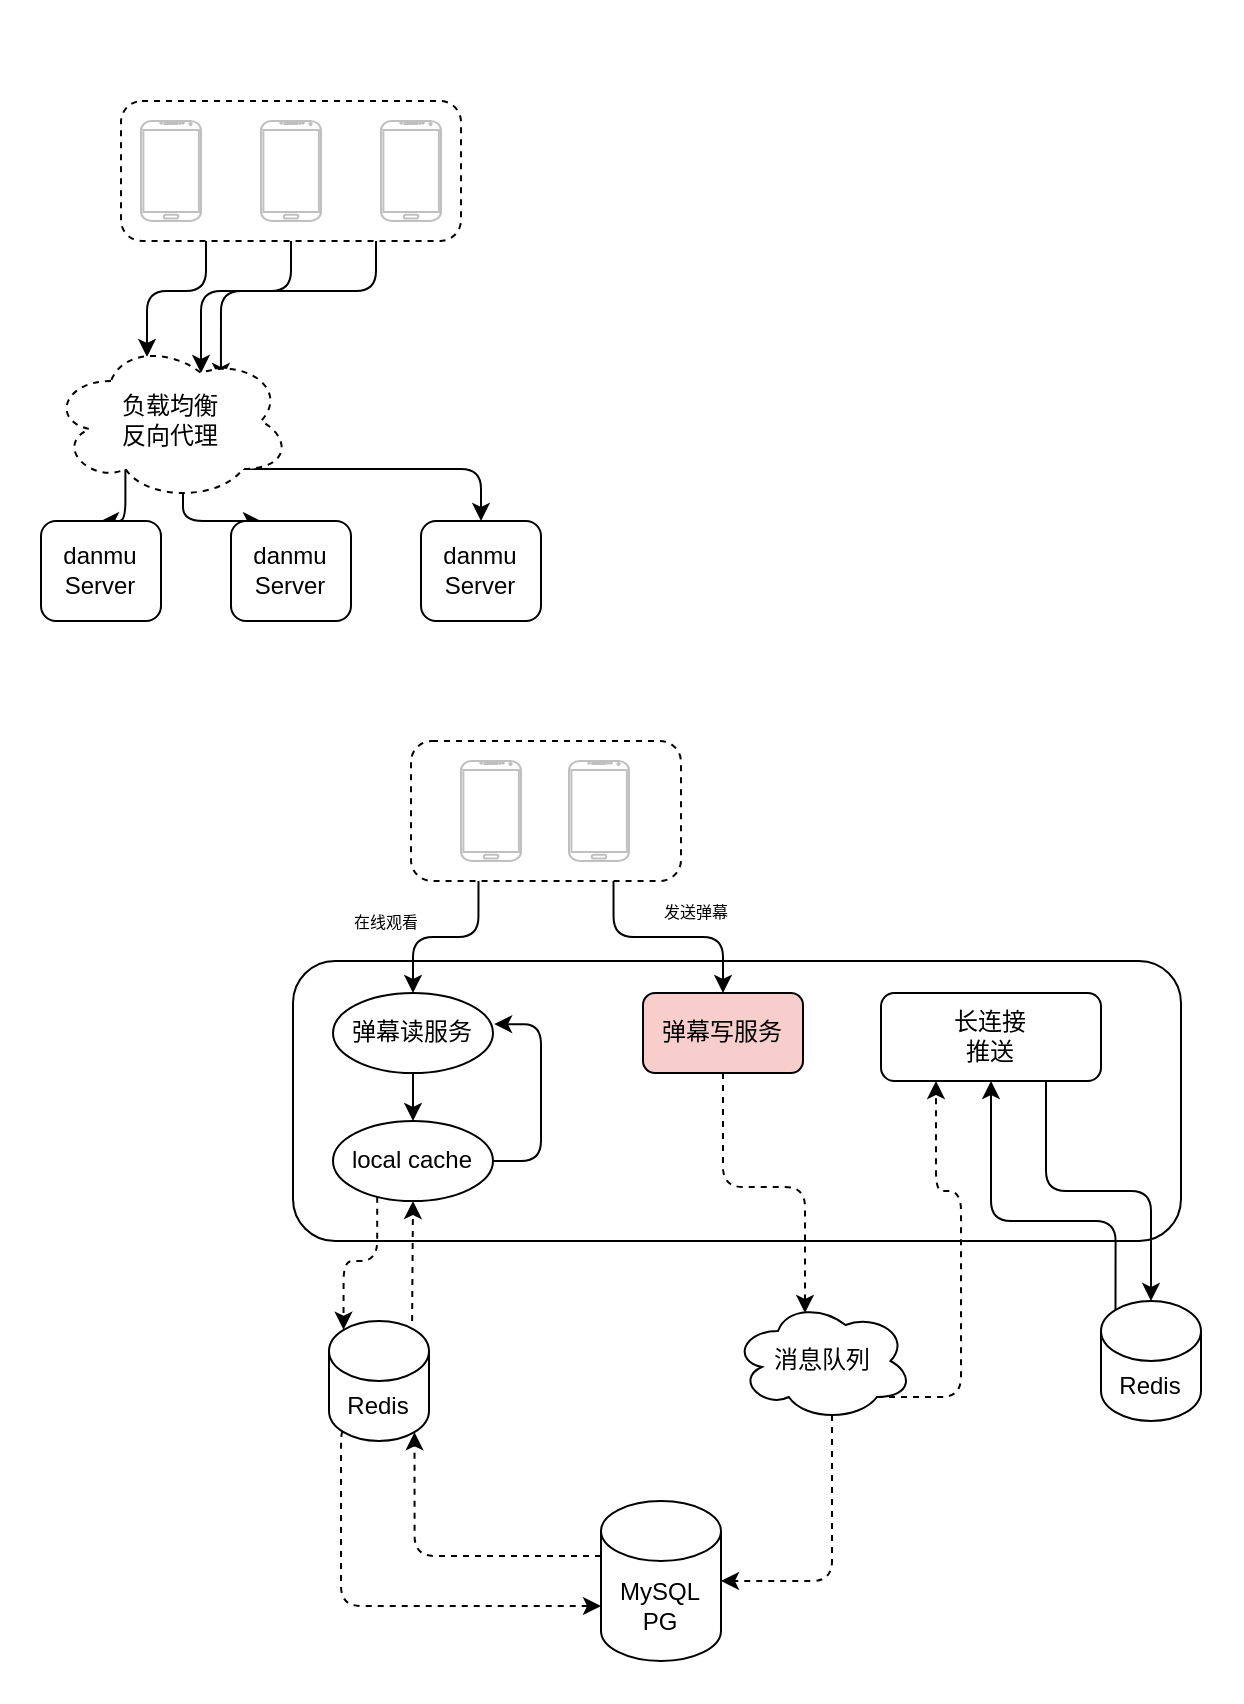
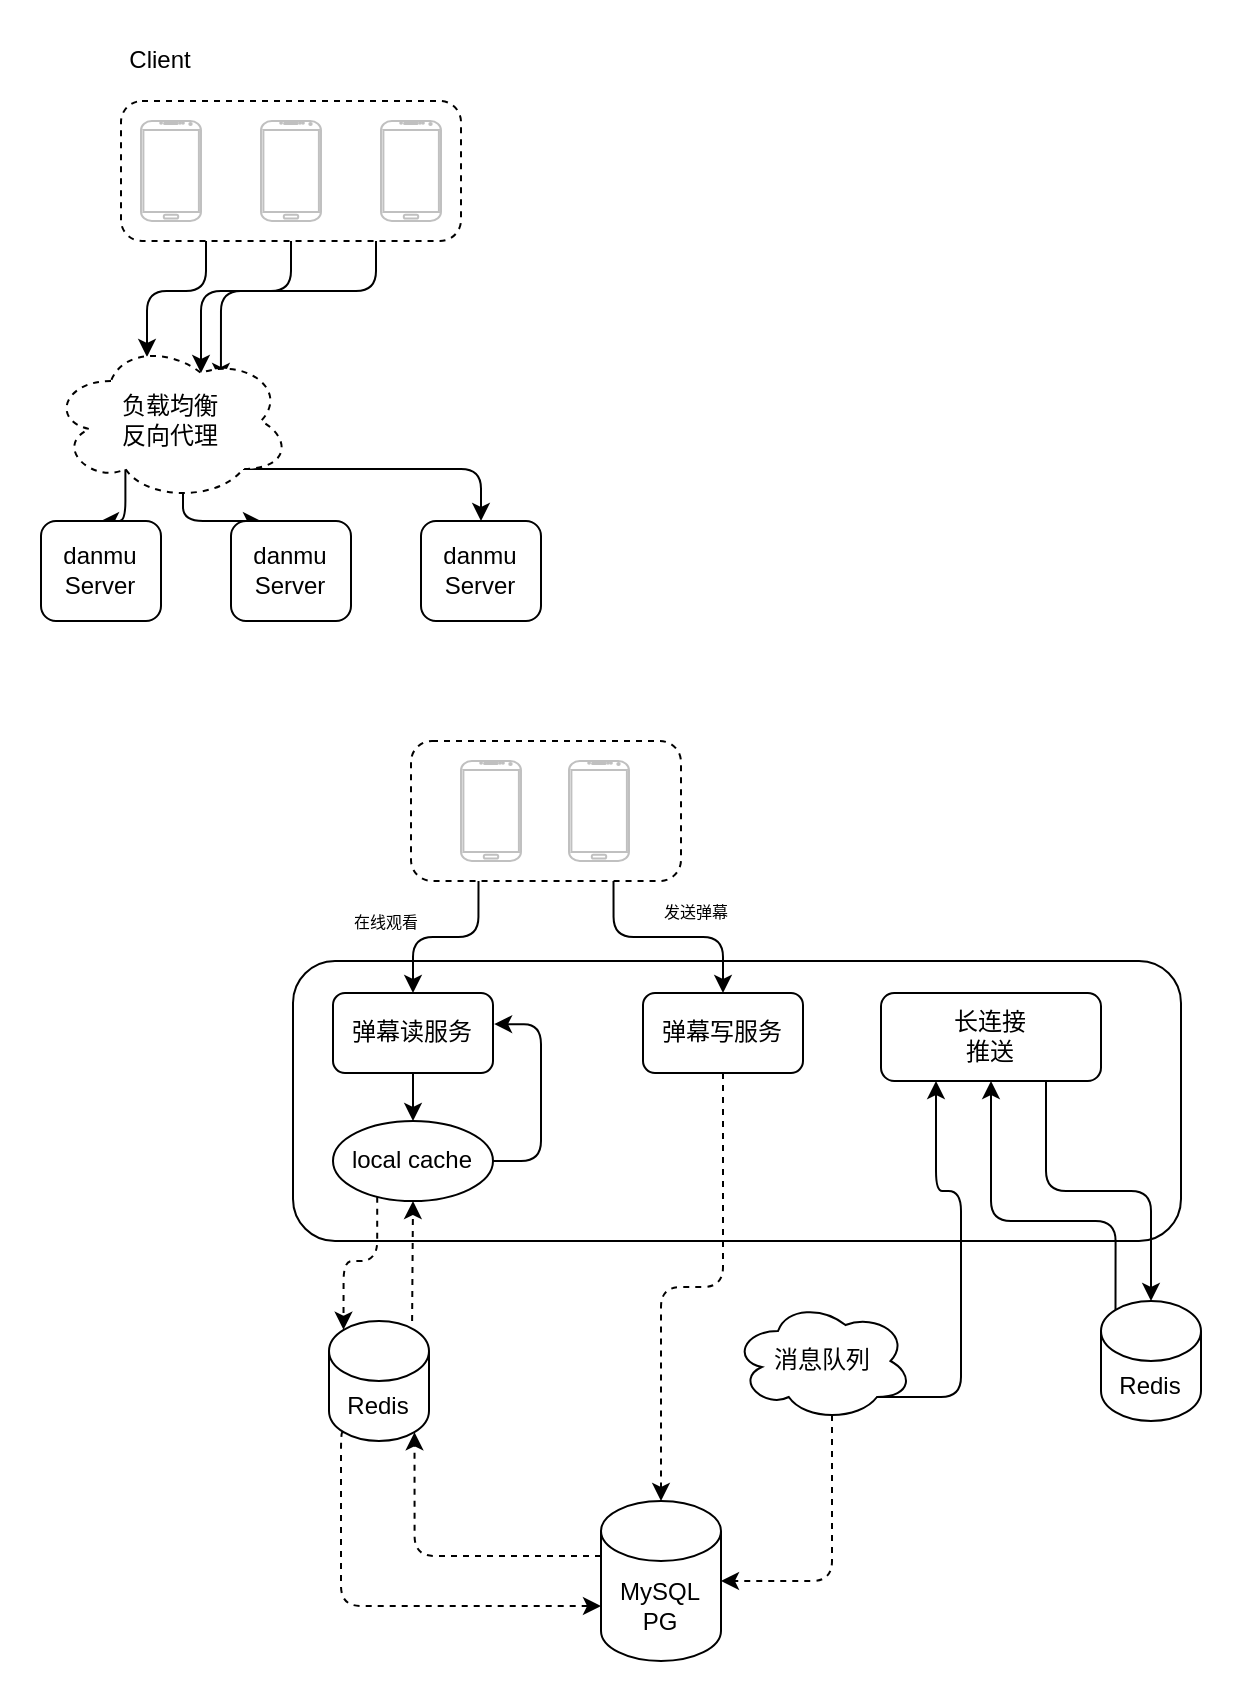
none -> (161, 61)
(413, 1033) -> (413, 1033)
(723, 1033) -> (723, 1033)
(805, 1208) -> (661, 1312)
(961, 1274) -> (961, 1274)
